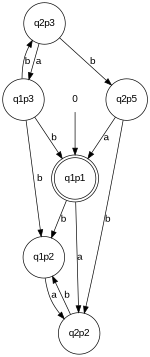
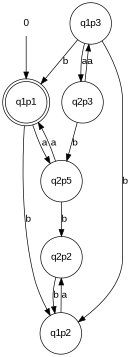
(28, 62) -> (85, 62)
(77, 254) -> (39, 142)
